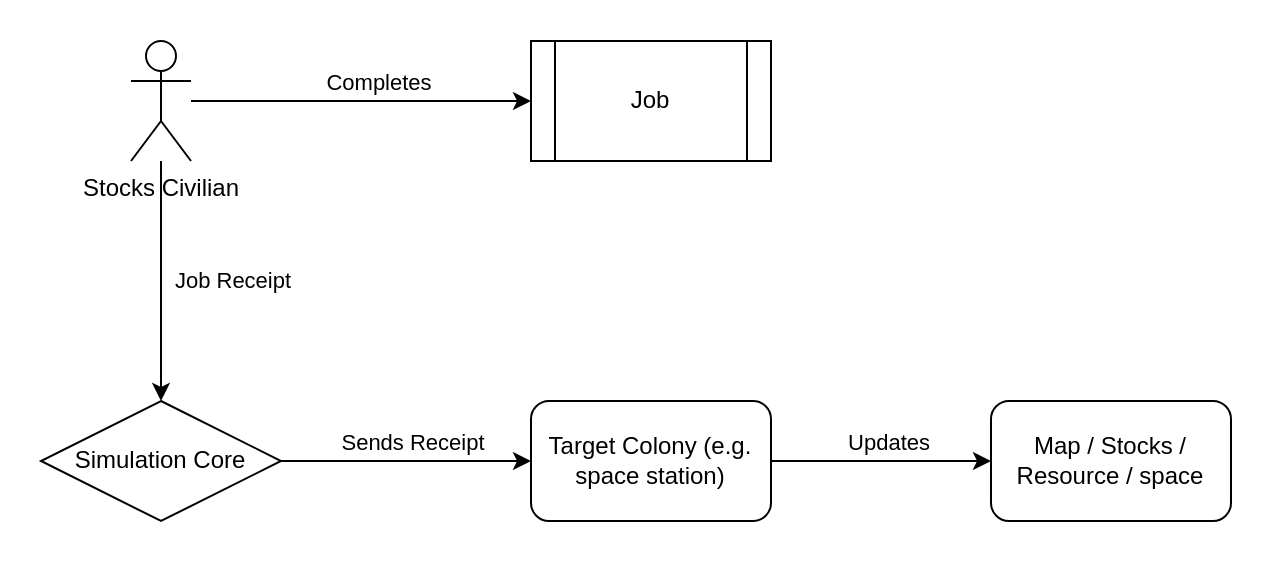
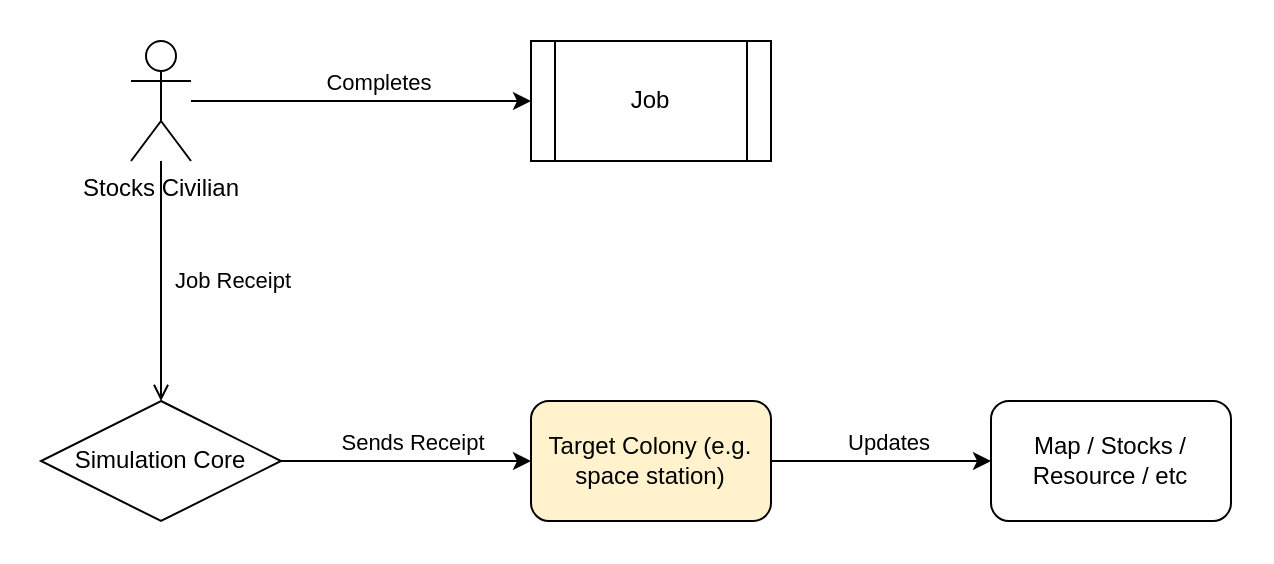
(161, 386) -> (161, 389)
(651, 461) -> (651, 461)
(1111, 461) -> (1111, 461)
